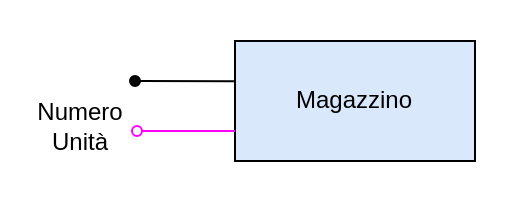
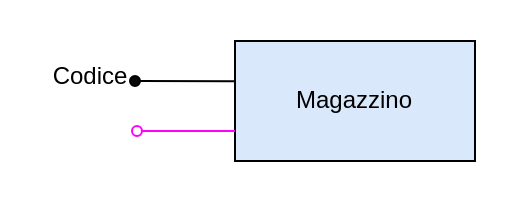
none -> (90, 77)
(81, 127) -> none
